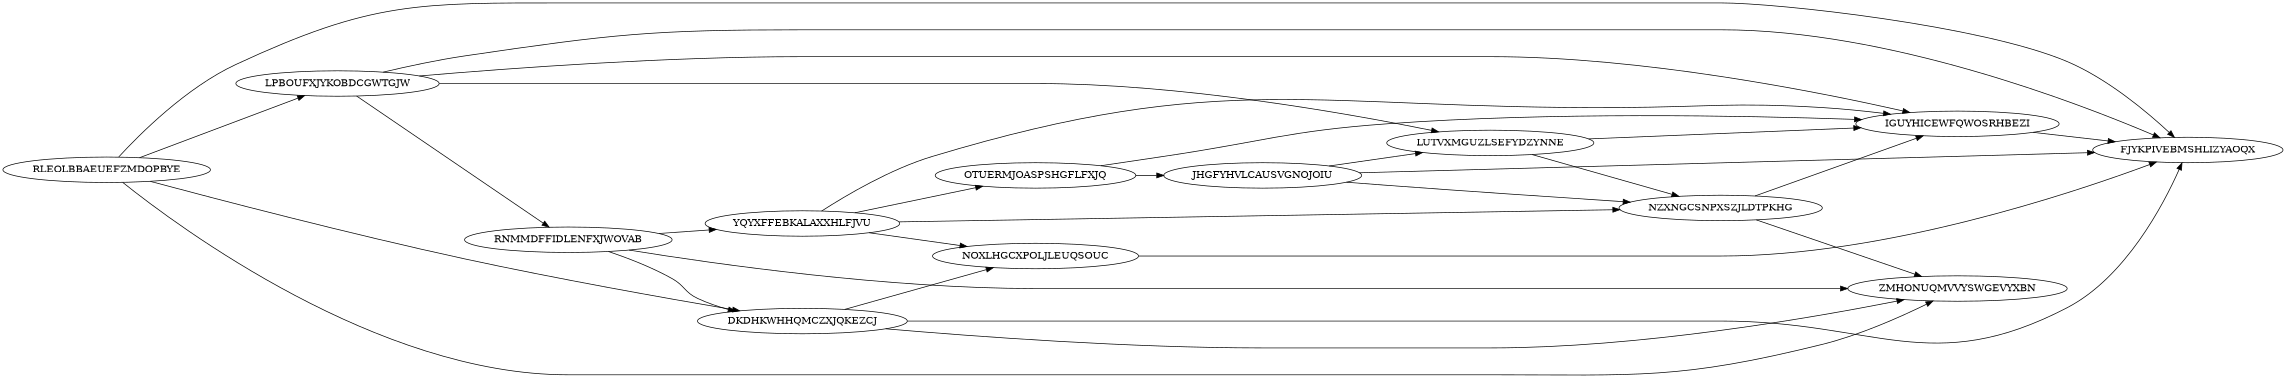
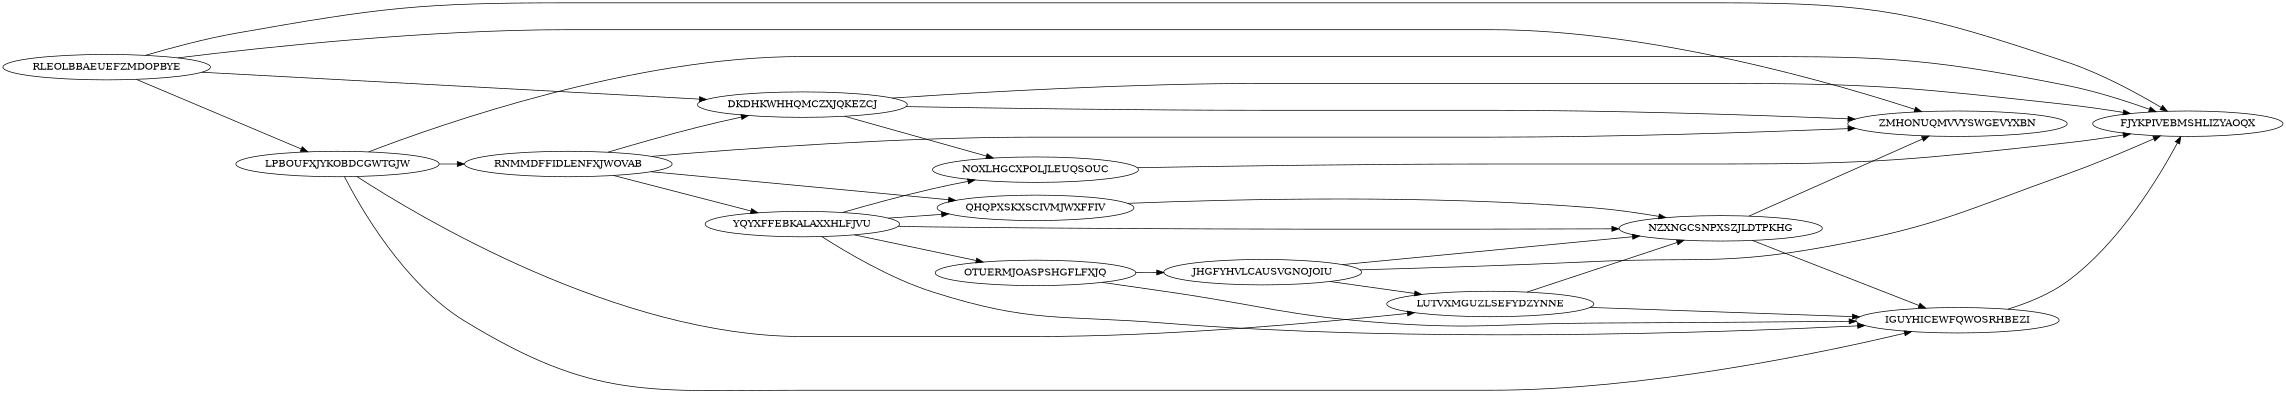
none -> (1036, 208)
